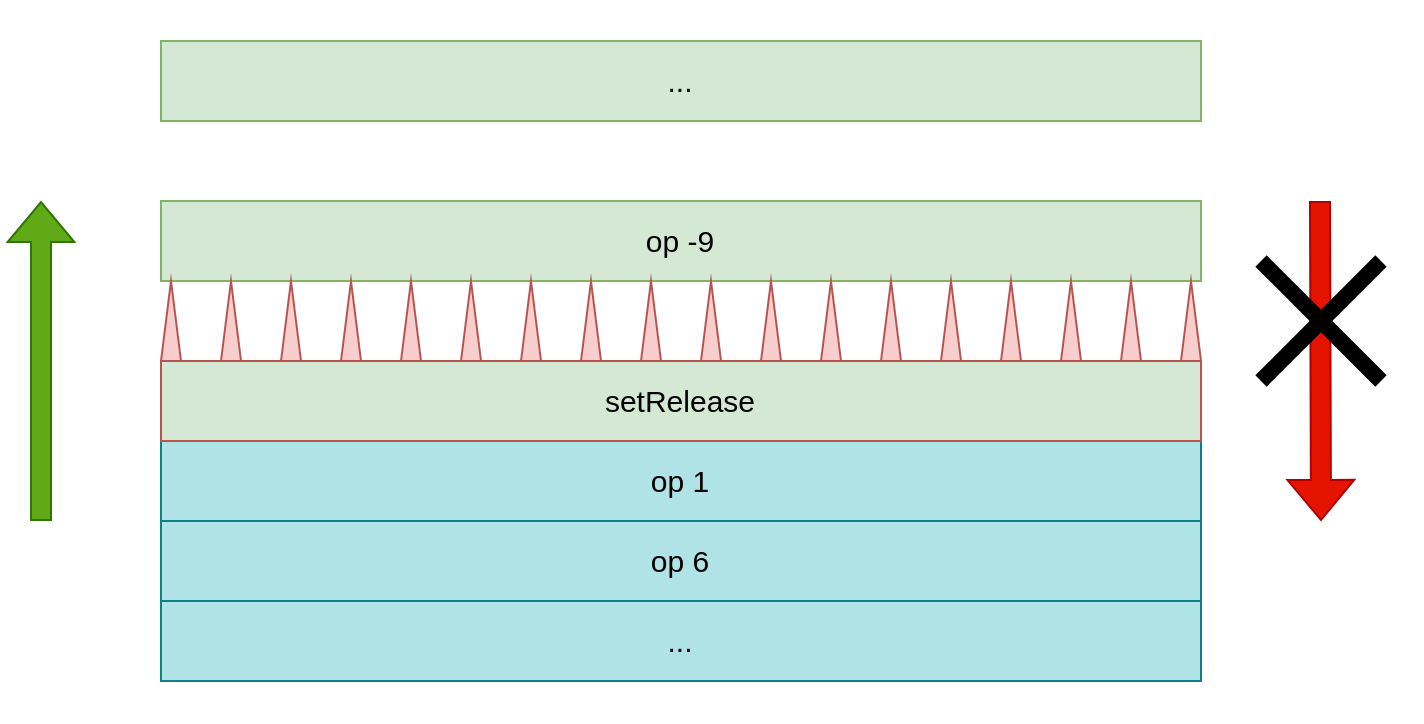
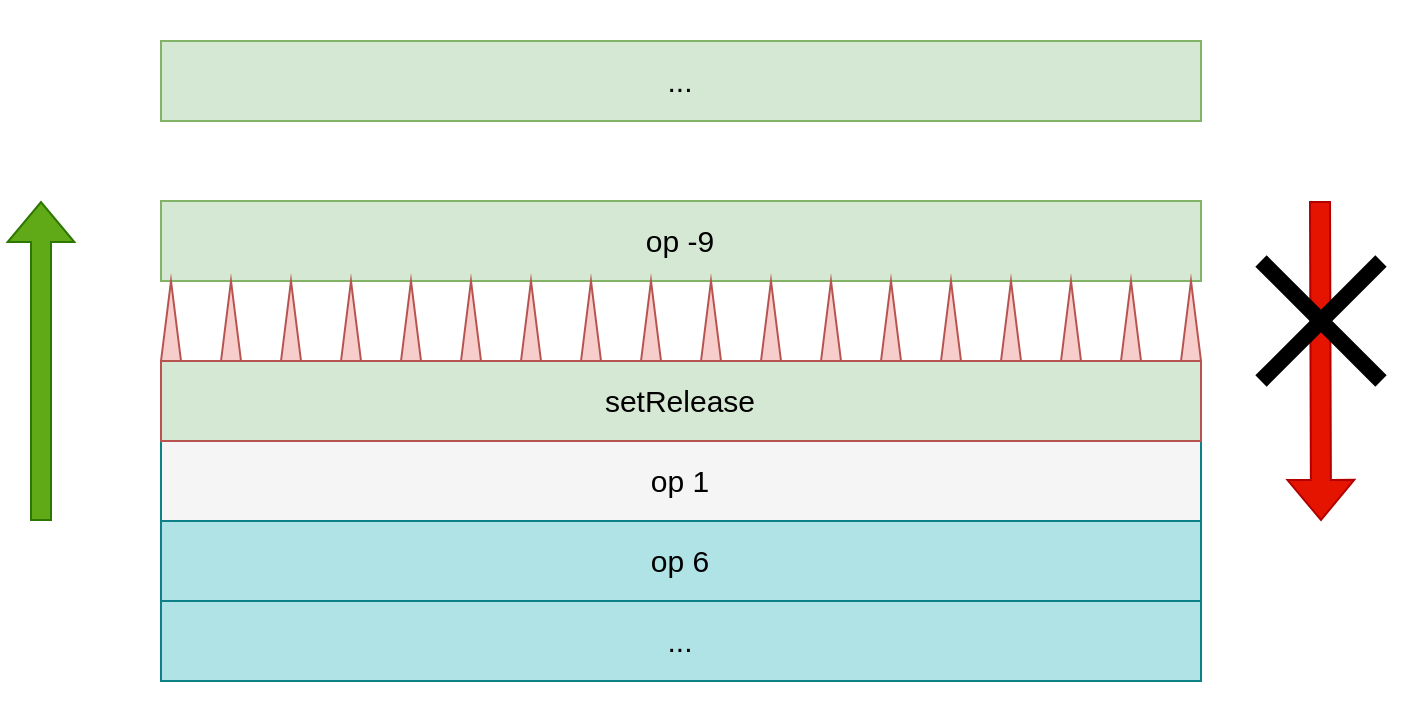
(681, 481) -> (681, 481)
